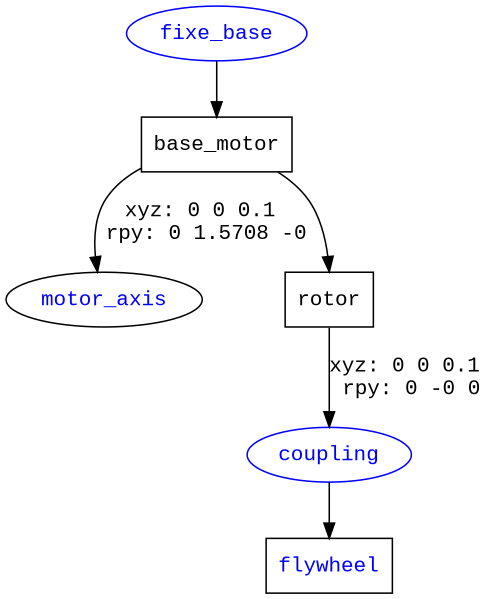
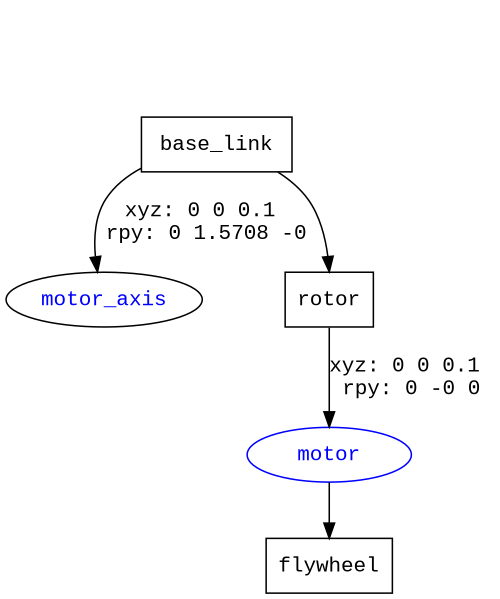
(217, 33) -> none
(217, 144) -> (217, 144)
(329, 455) -> (329, 455)
(329, 566) -> (329, 566)
